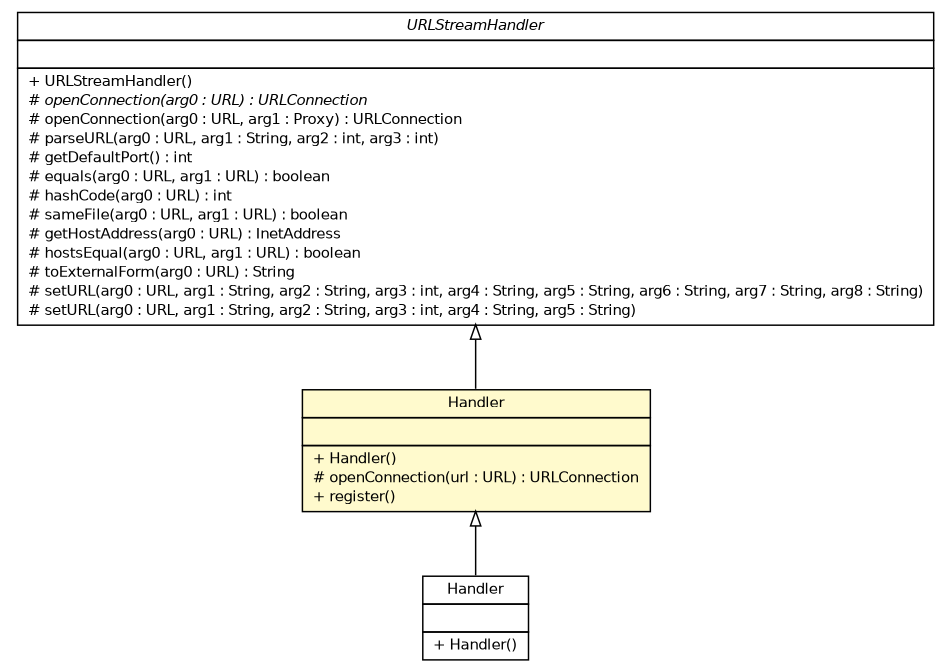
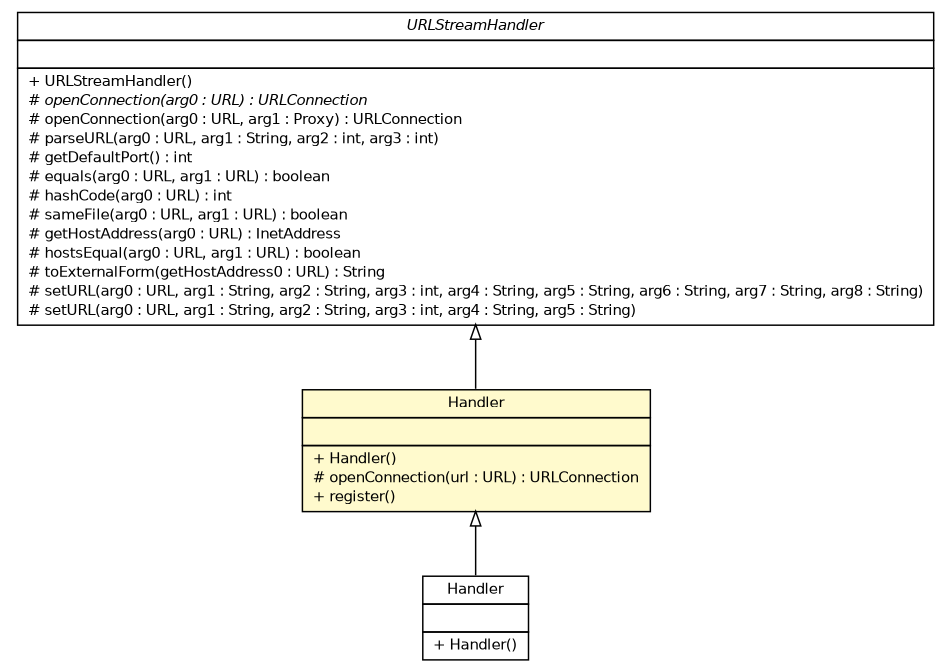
(161, 272) -> (207, 272)
